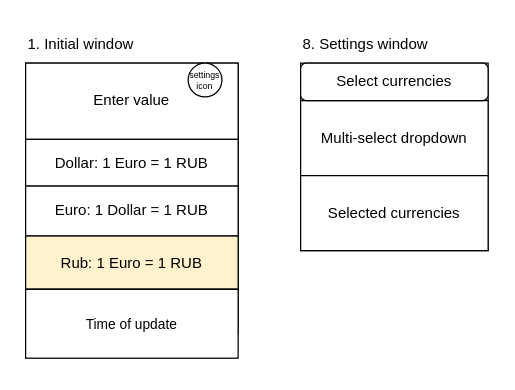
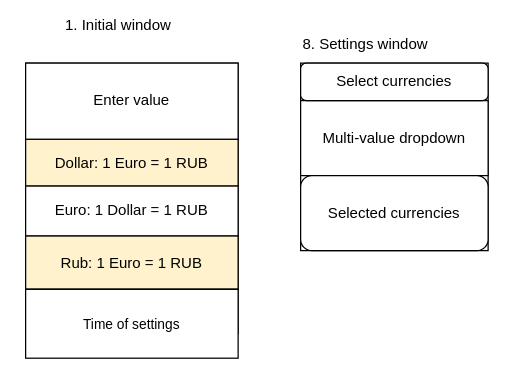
(101, 44) -> (138, 26)
(205, 80) -> none
(394, 138) -> (394, 138)
(132, 163) -> (132, 163)
(394, 213) -> (394, 213)
(132, 324) -> (132, 324)
